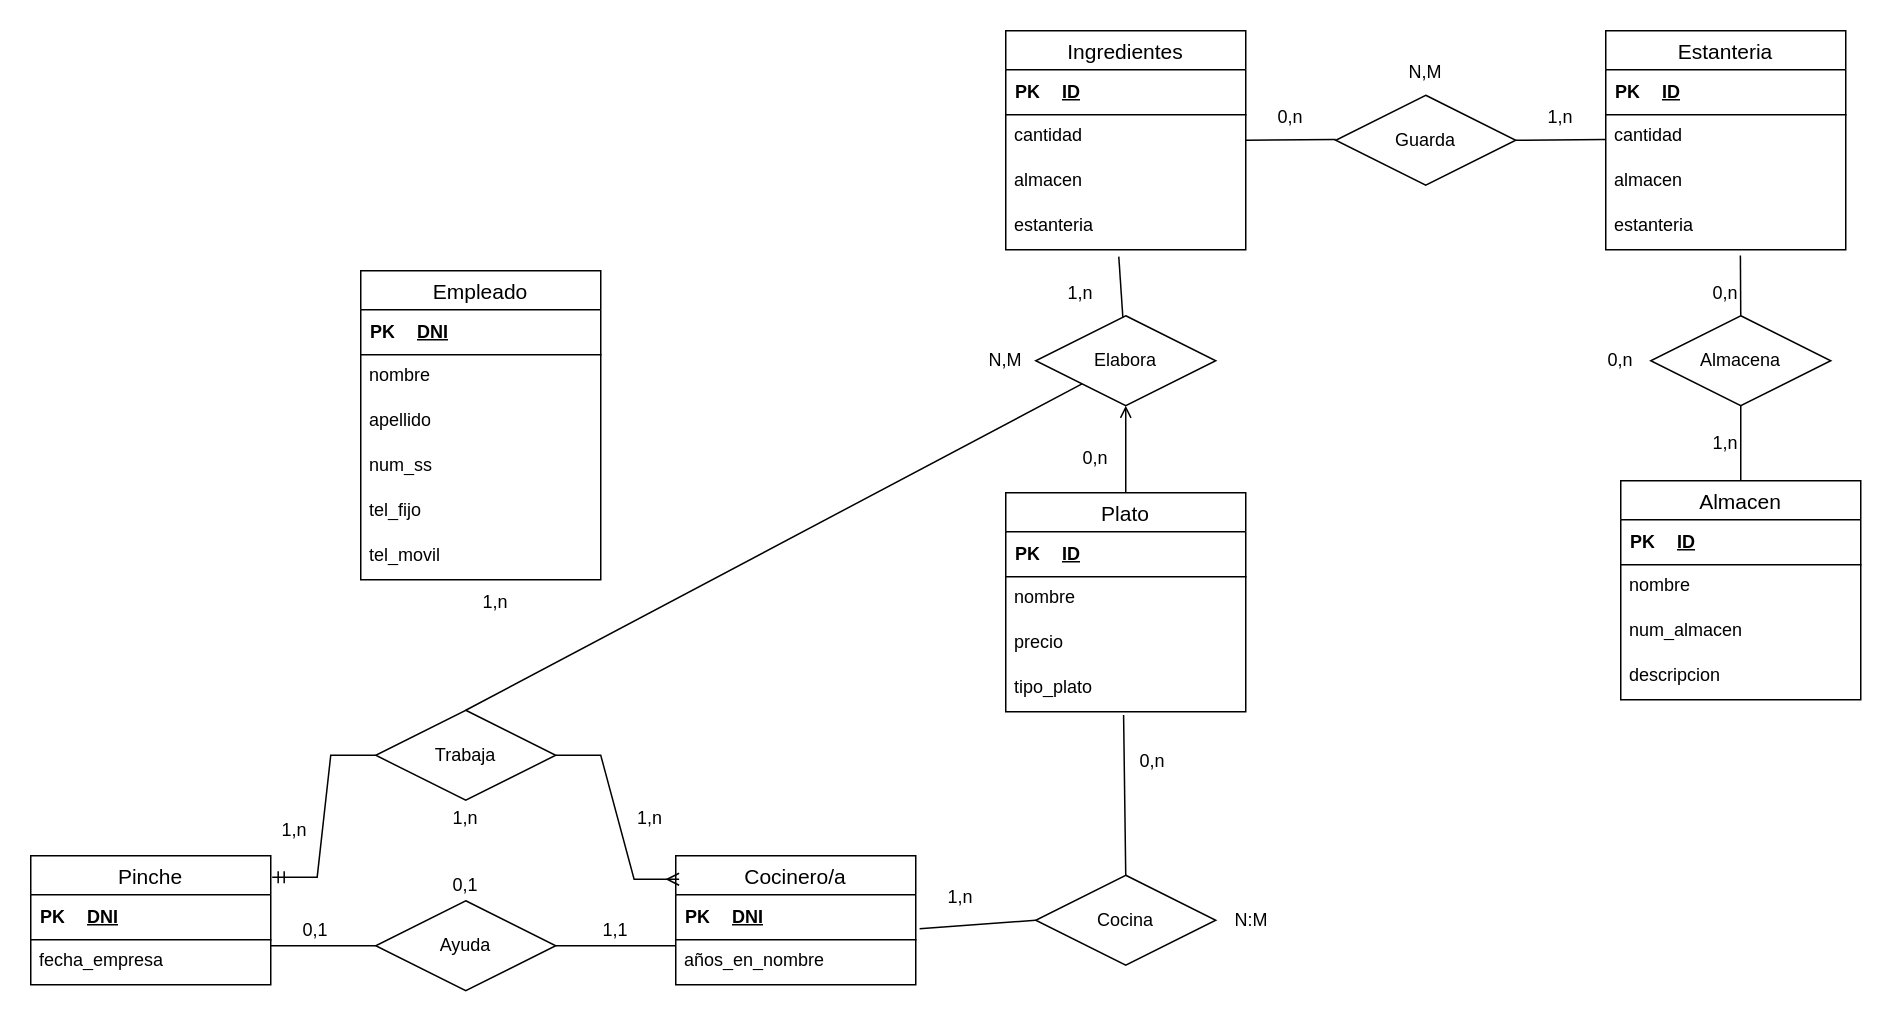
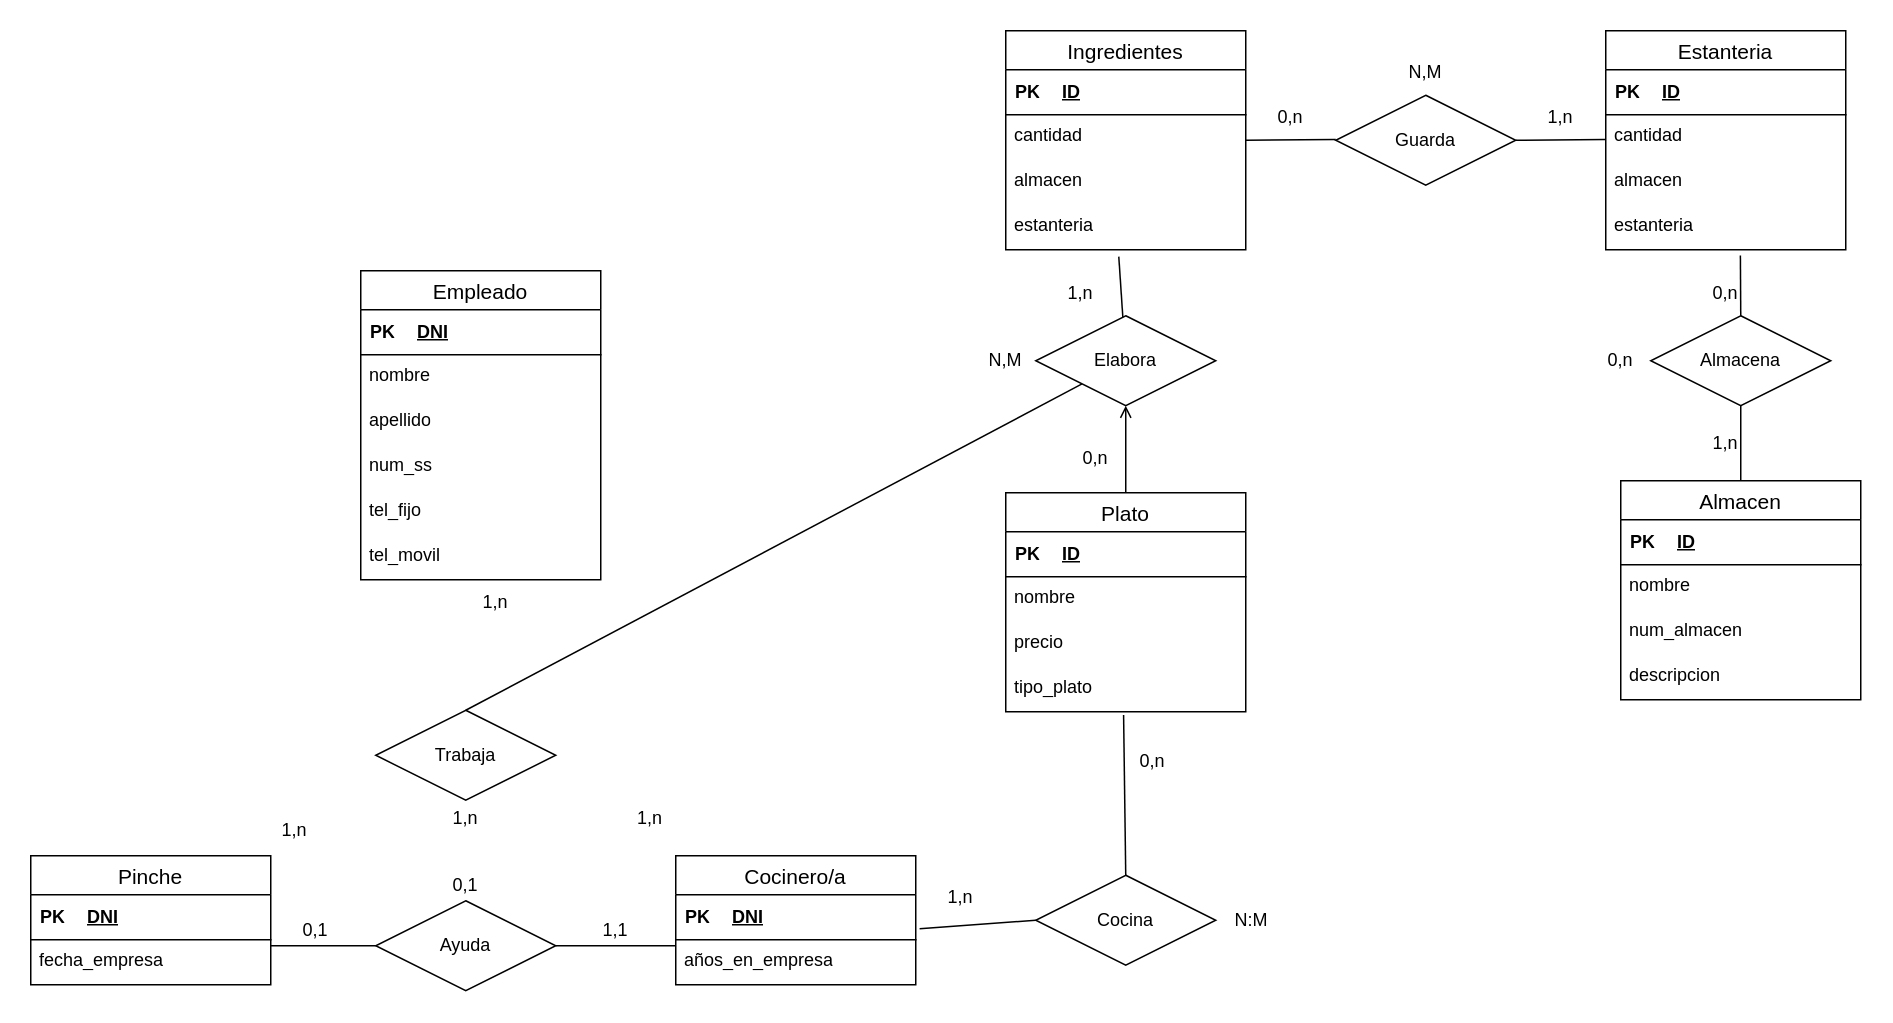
(324, 816) -> none
(617, 817) -> none
(755, 961) -> (760, 961)
